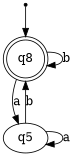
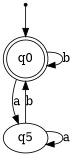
(26, 59) -> (26, 59)
